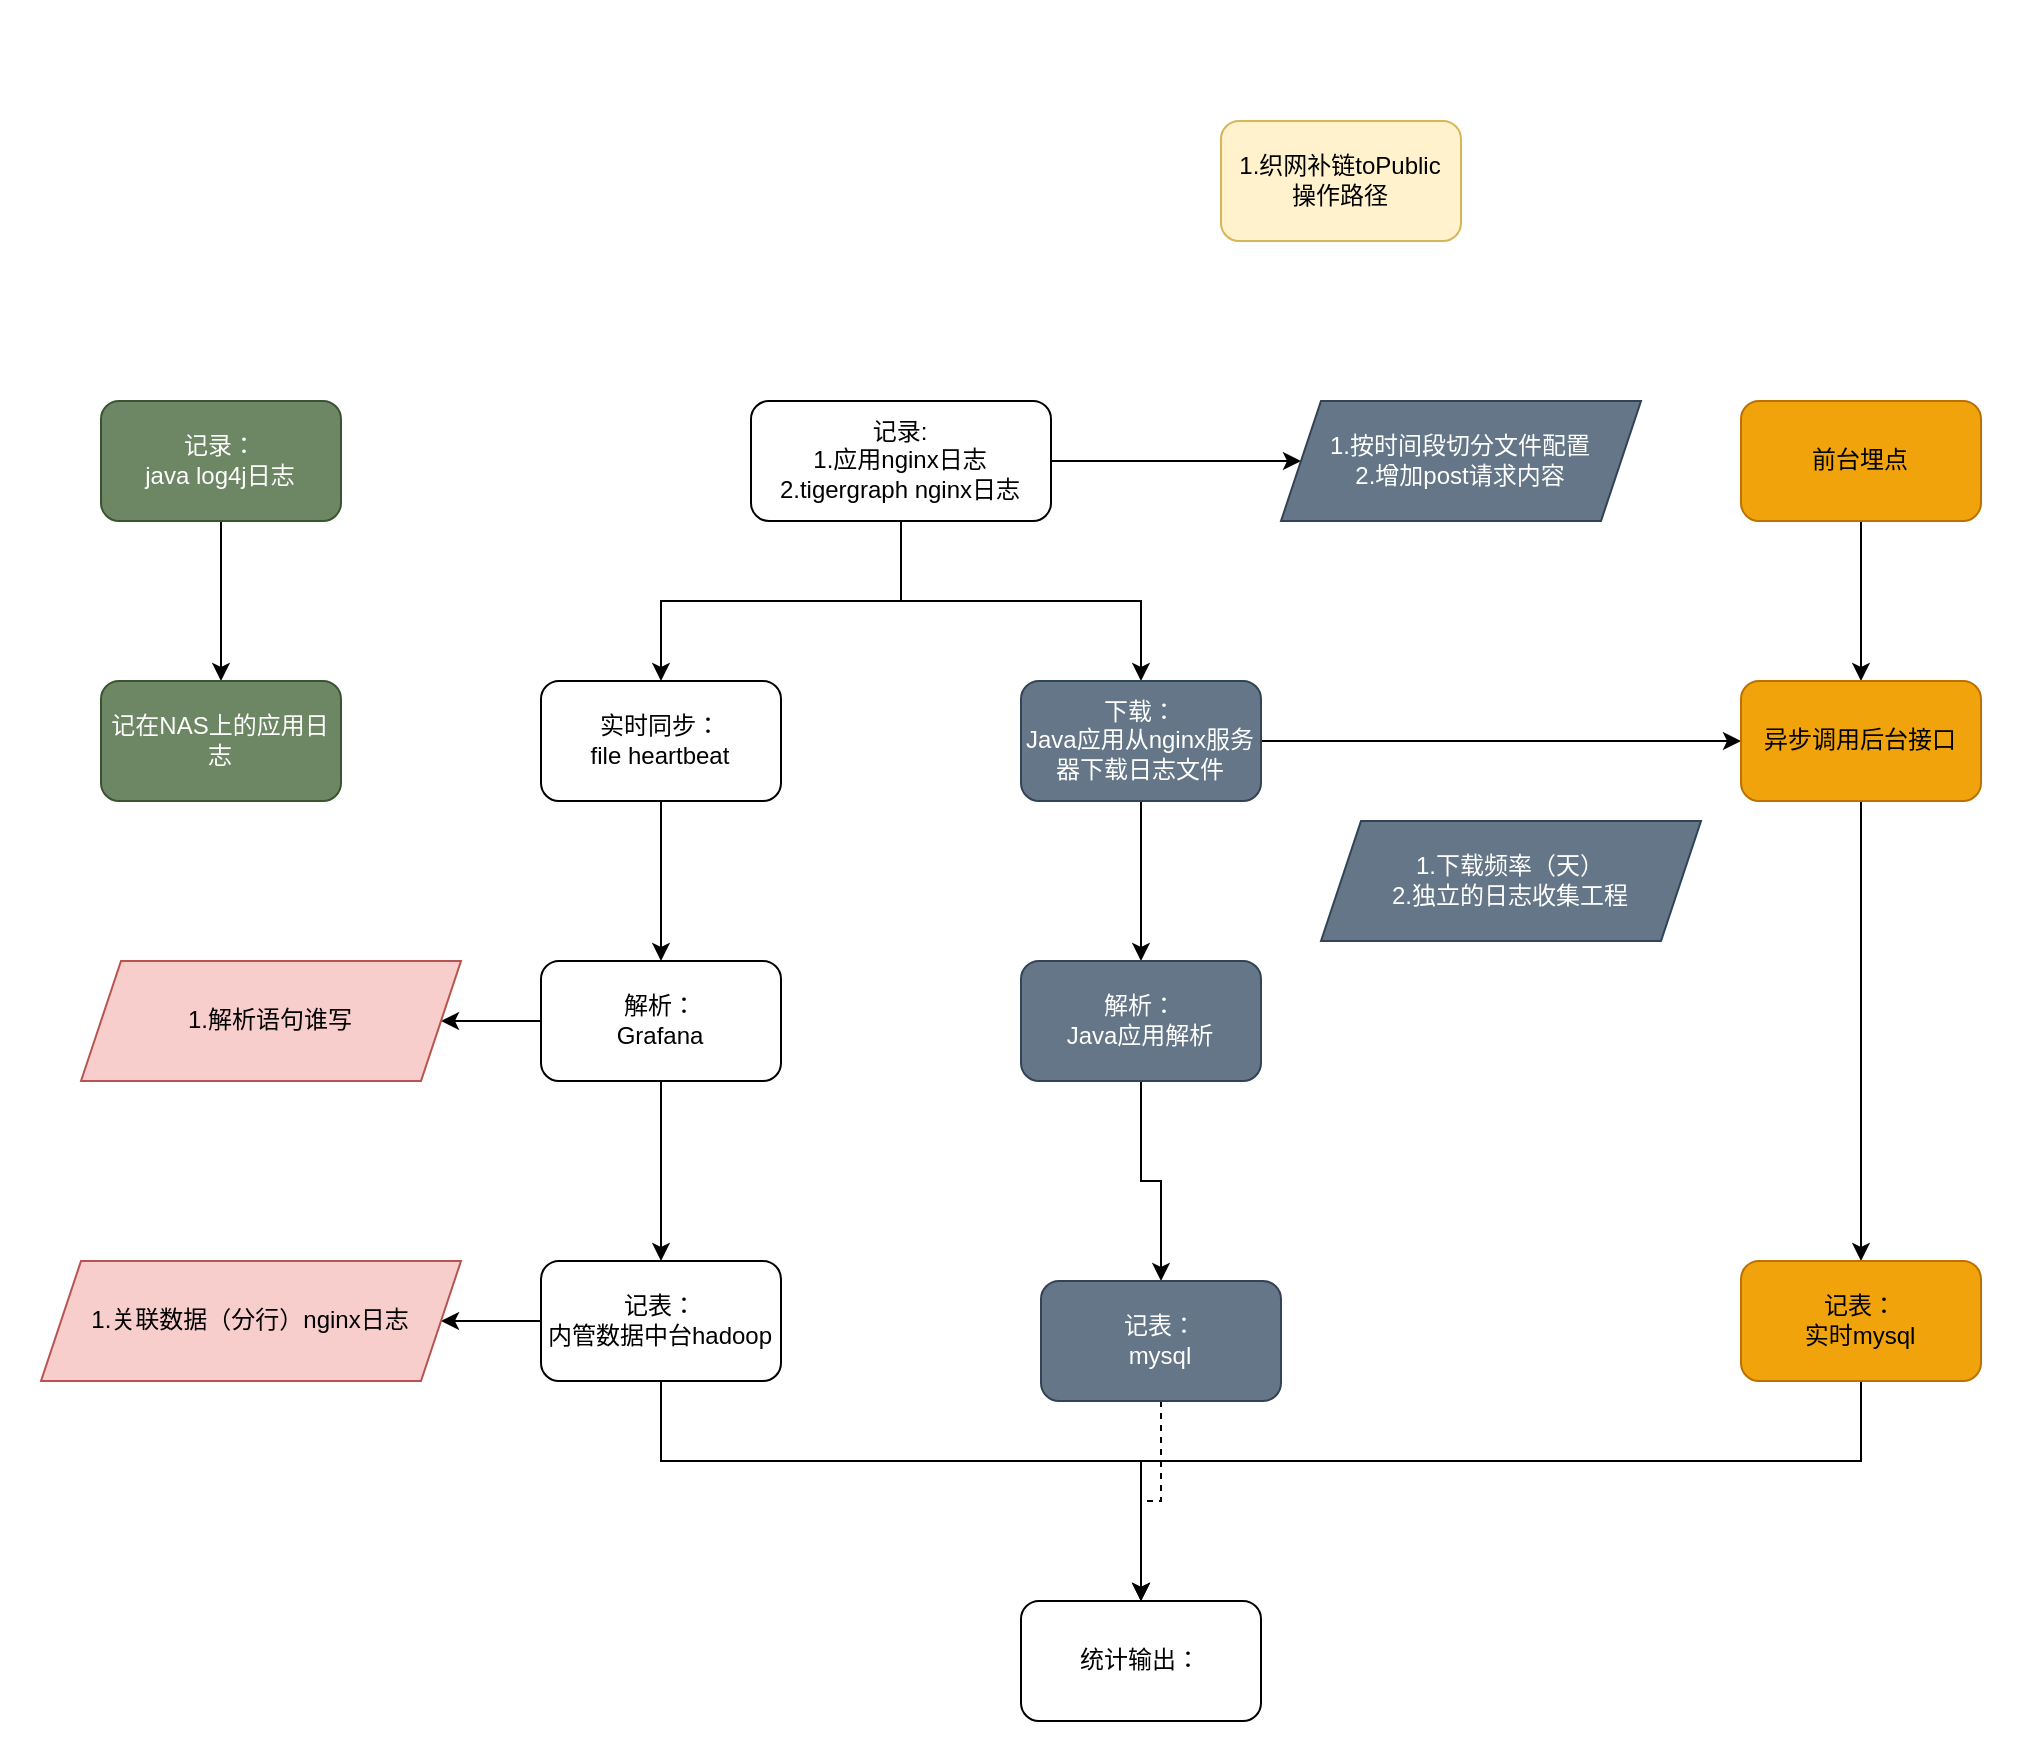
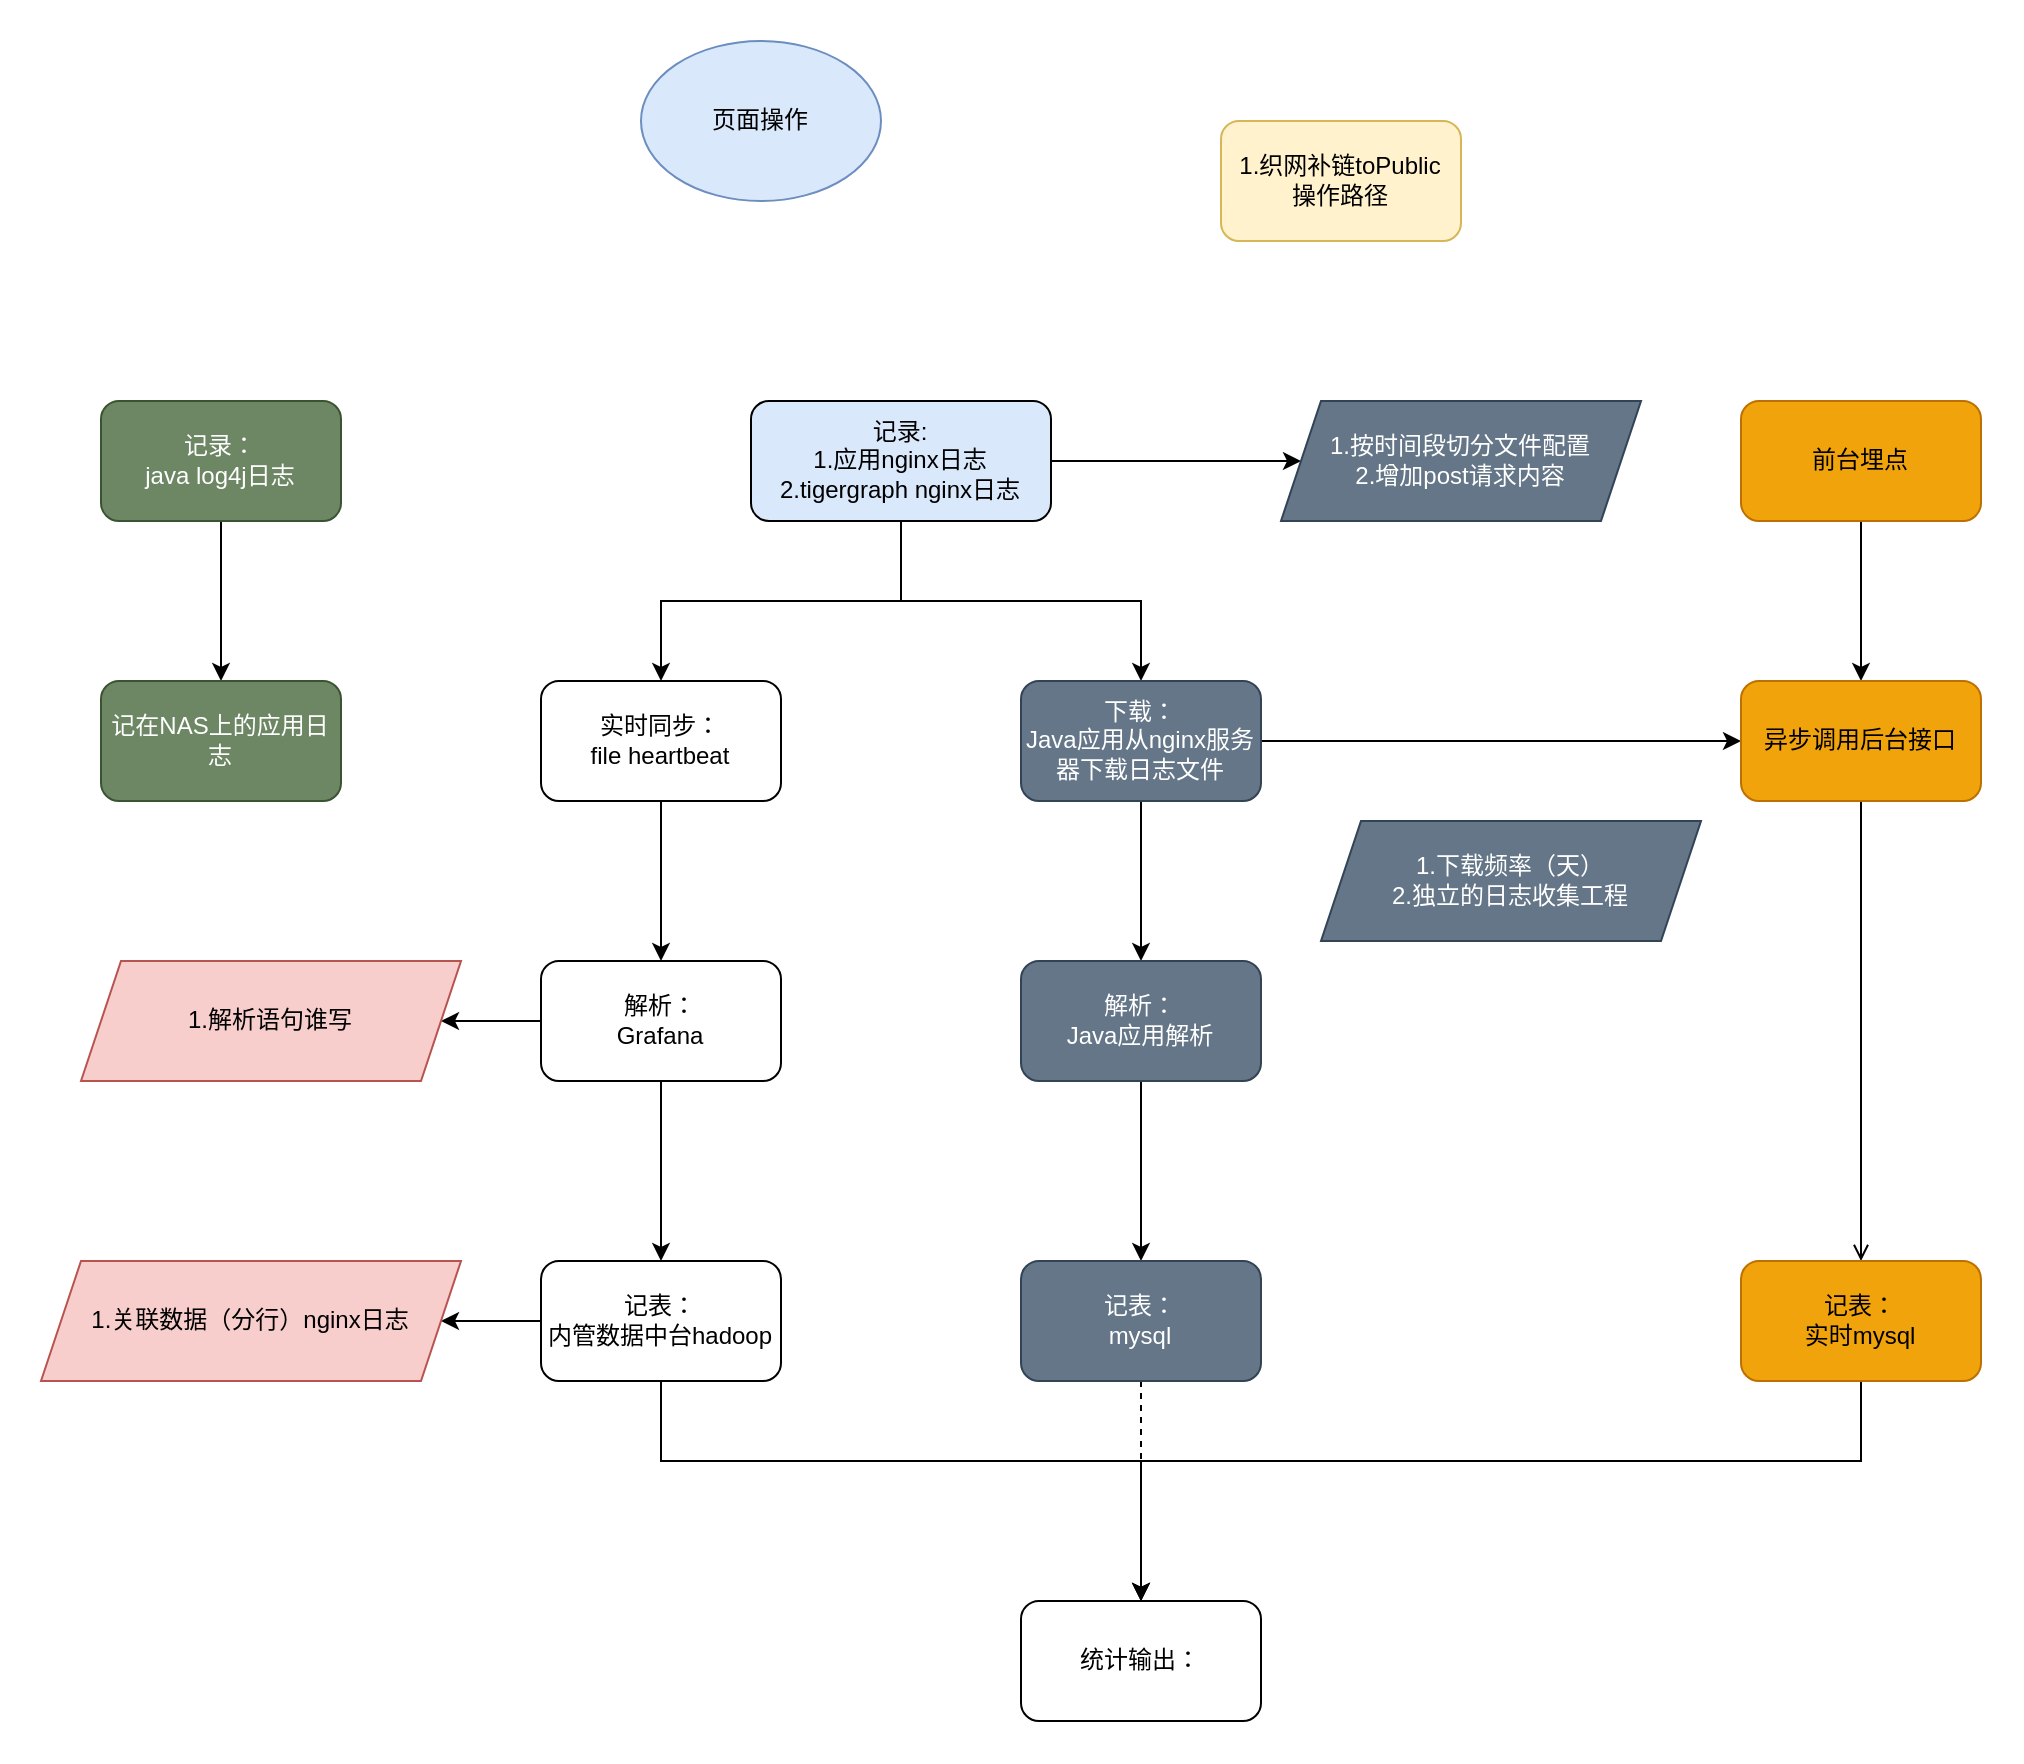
none -> (761, 121)
(901, 461) -> (901, 461)
(1861, 1246) -> (1861, 1249)
(1161, 1341) -> (1141, 1321)
